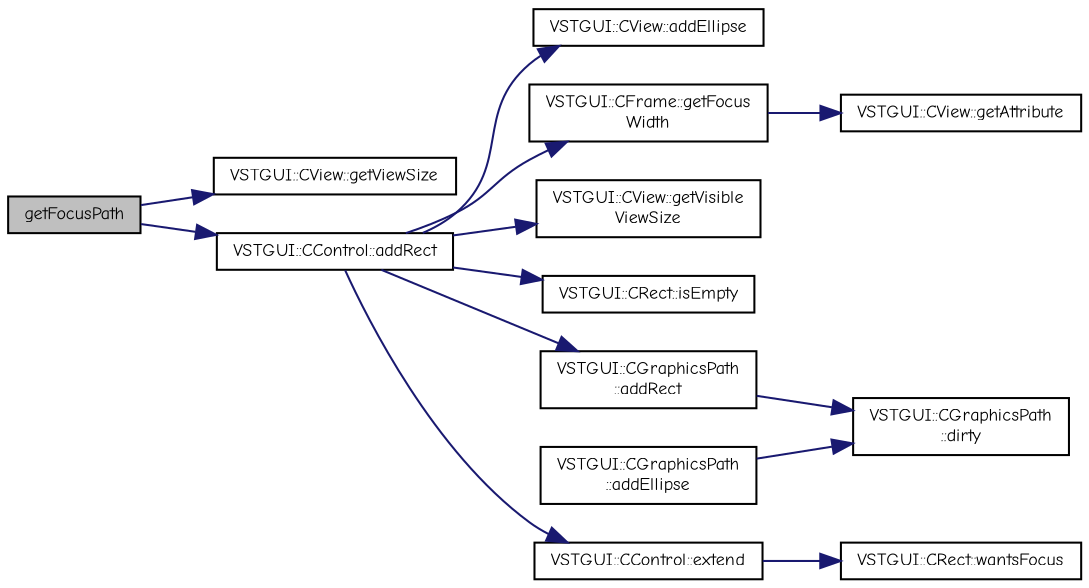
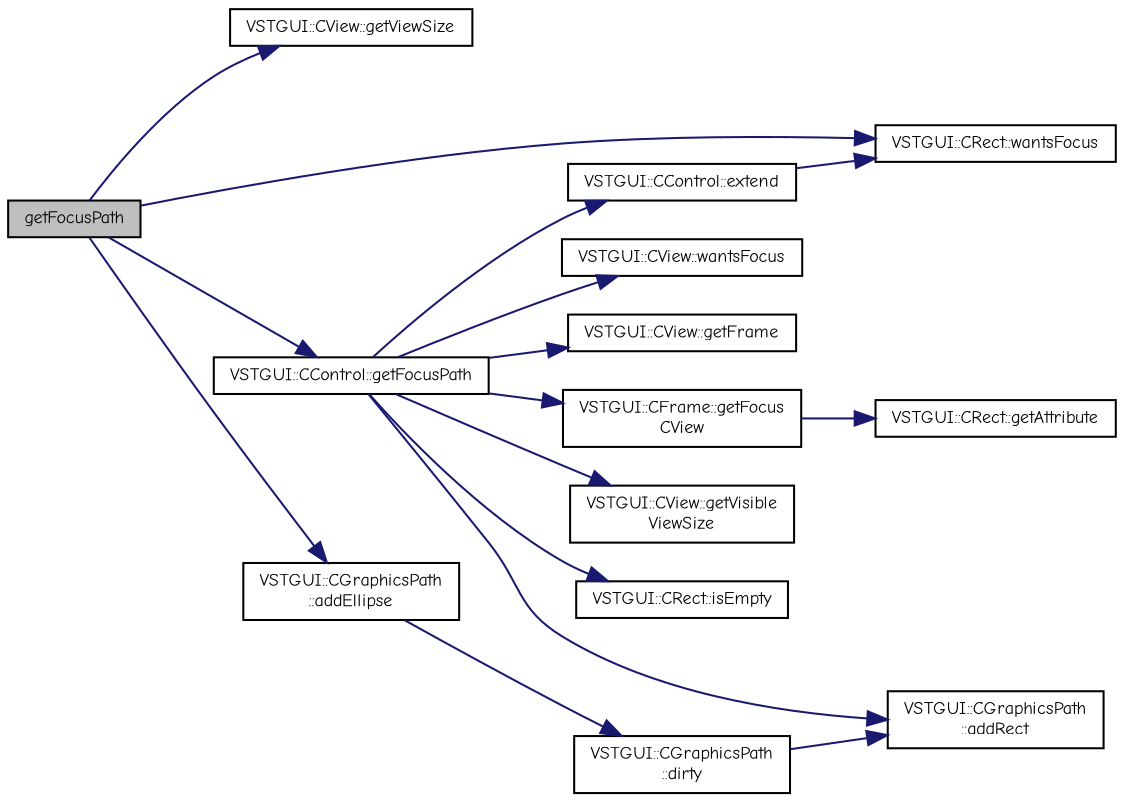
(649, 27) -> (682, 258)
(649, 113) -> (682, 418)
(961, 113) -> (996, 418)
none -> (496, 150)
(335, 251) -> (351, 376)
none -> (682, 333)
none -> (200, 393)
(794, 402) -> (829, 744)
